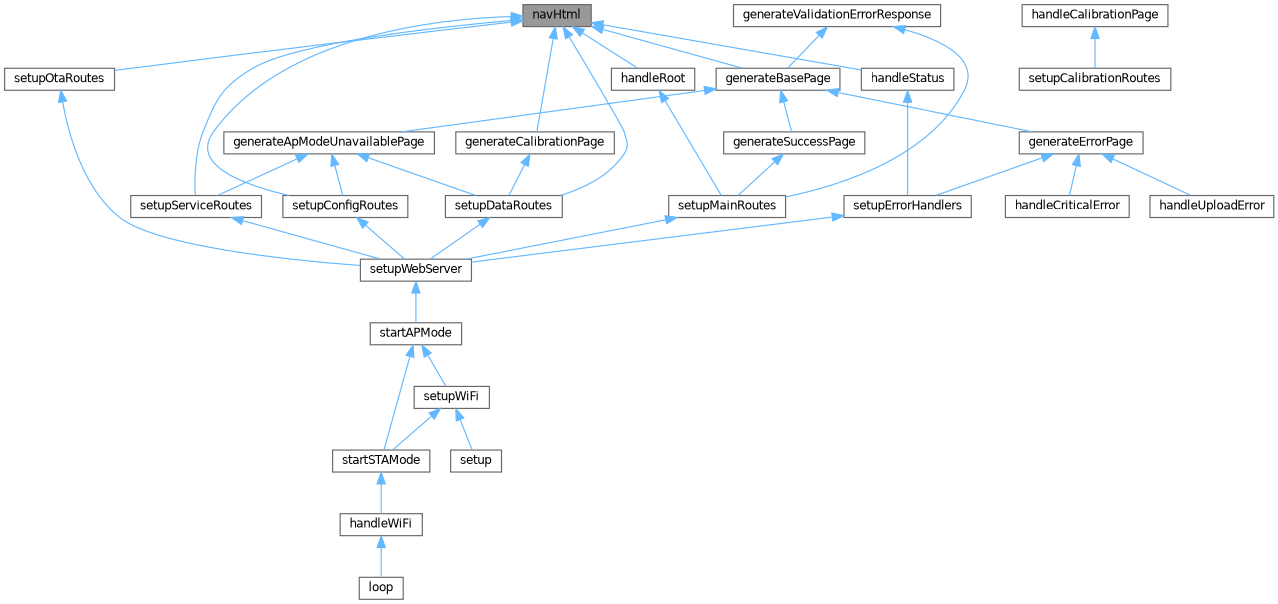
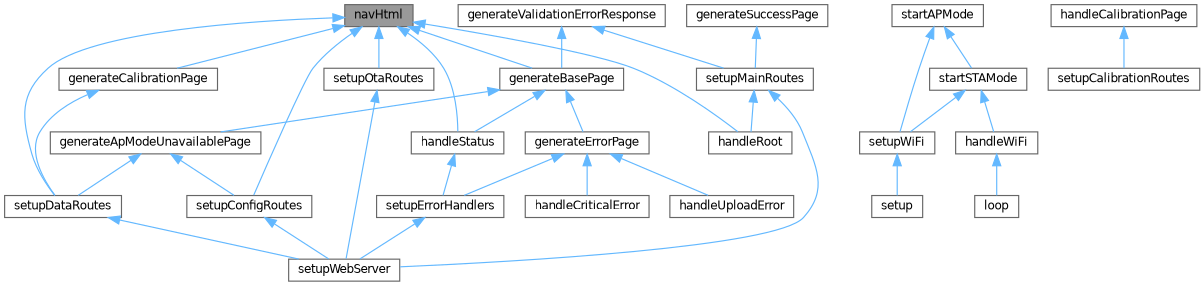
(788, 117) -> (505, 114)
(693, 148) -> (752, 117)
(196, 207) -> none
(416, 308) -> none
(412, 433) -> (933, 115)
